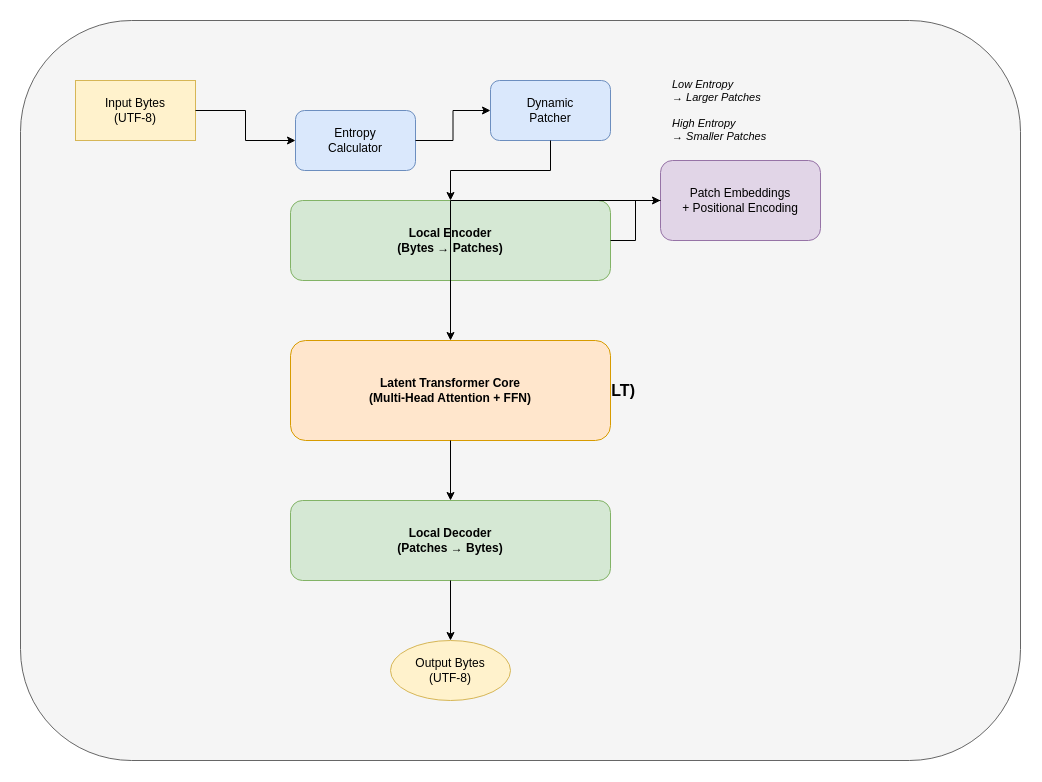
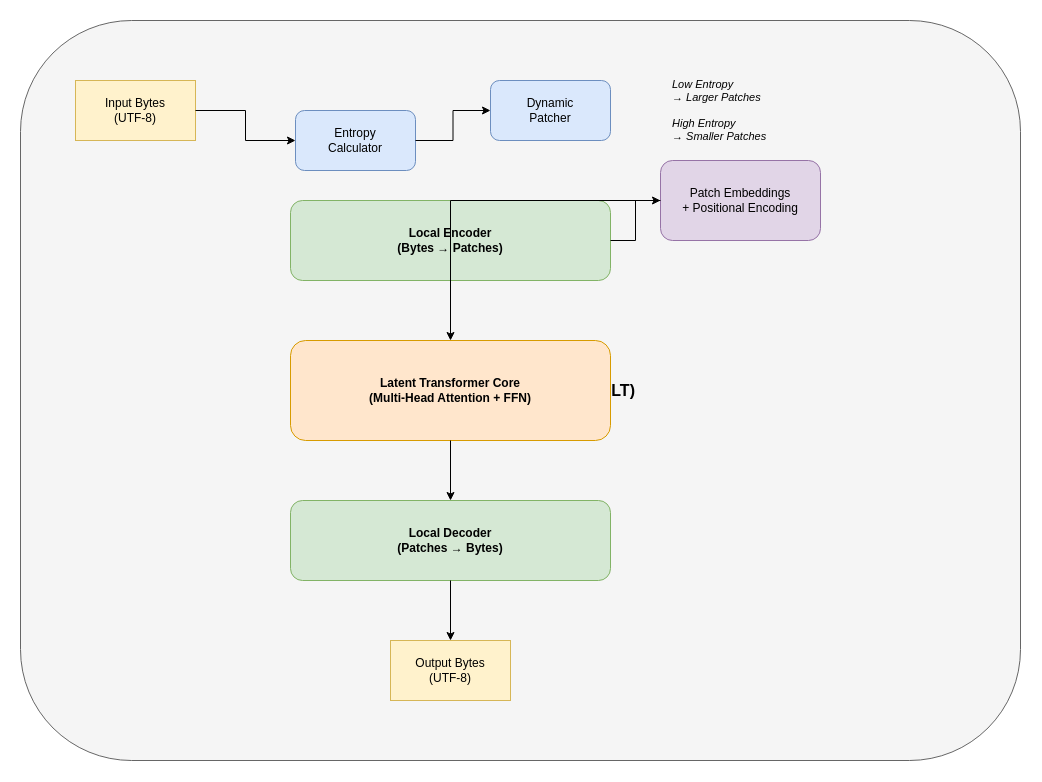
(505, 171) -> none
(451, 671) -> (451, 671)
